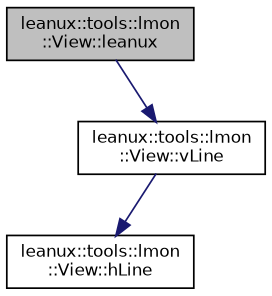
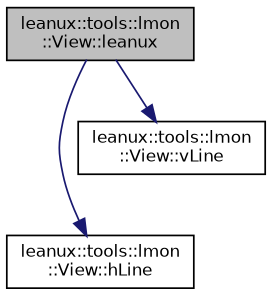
(141, 198) -> (60, 139)
